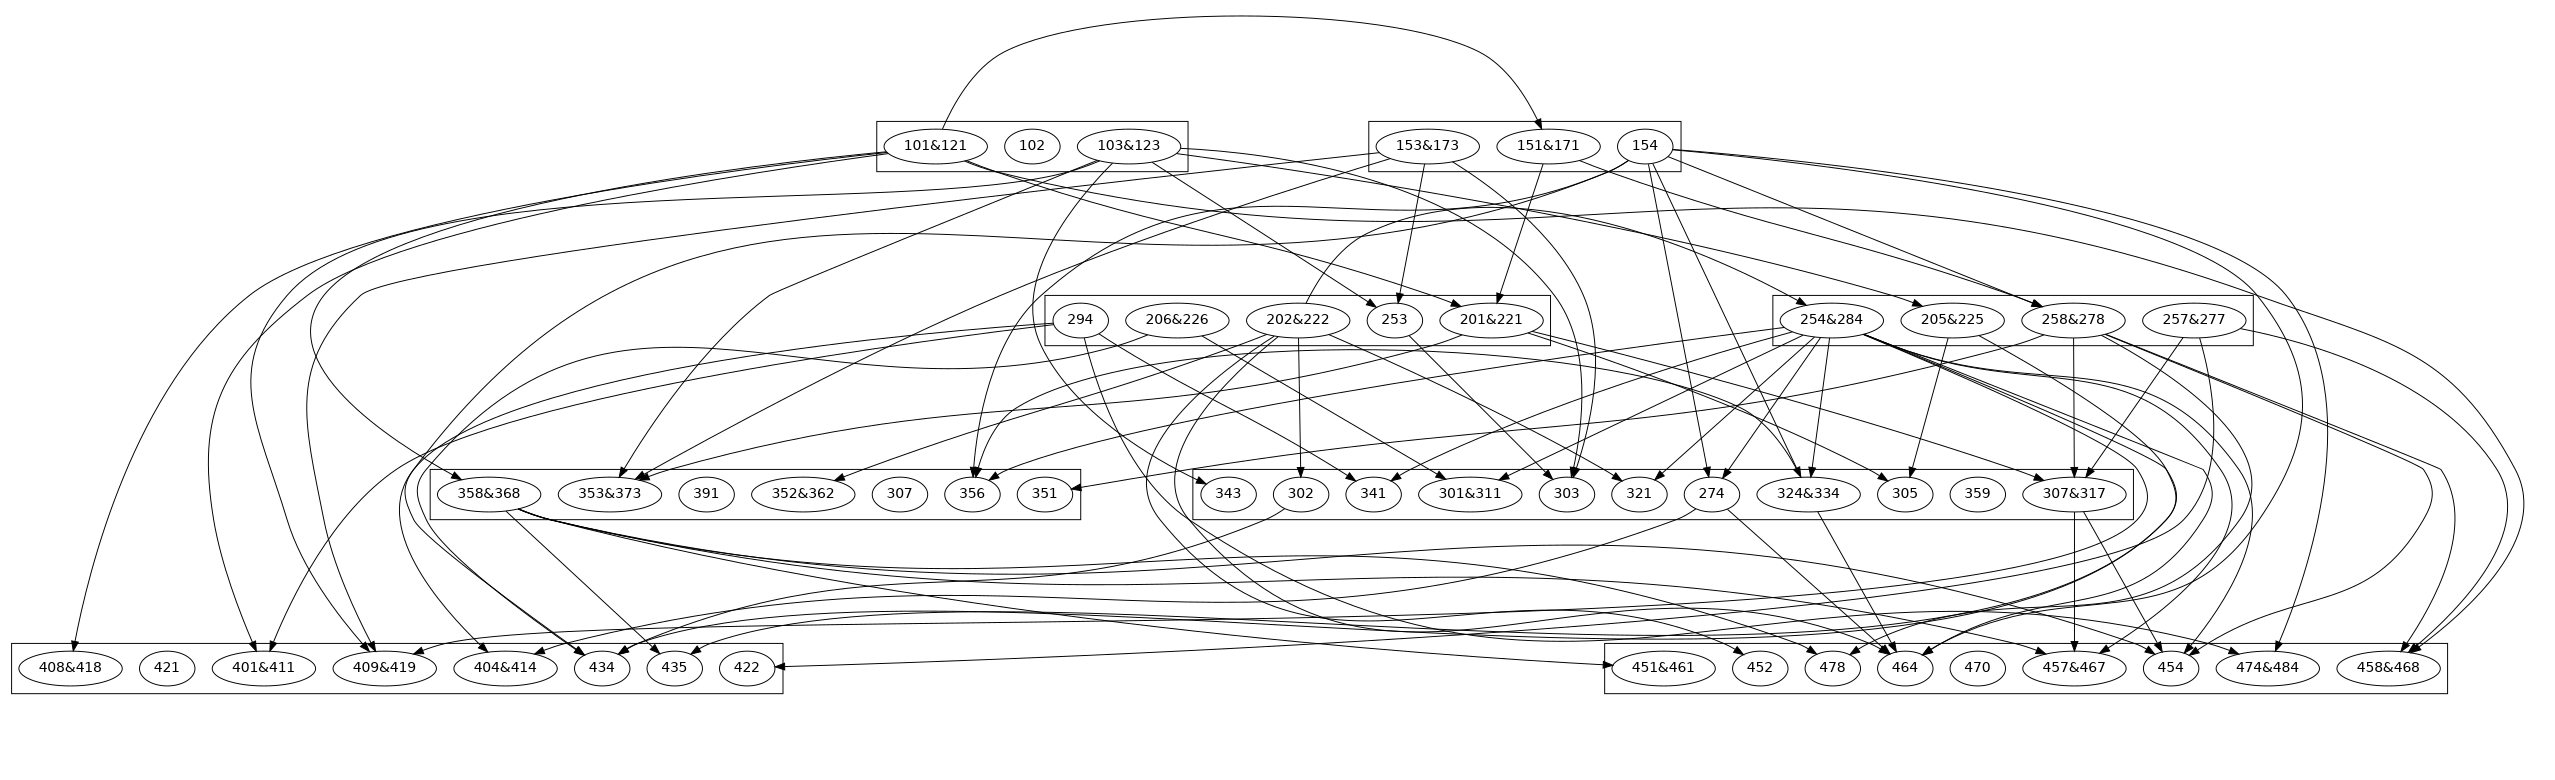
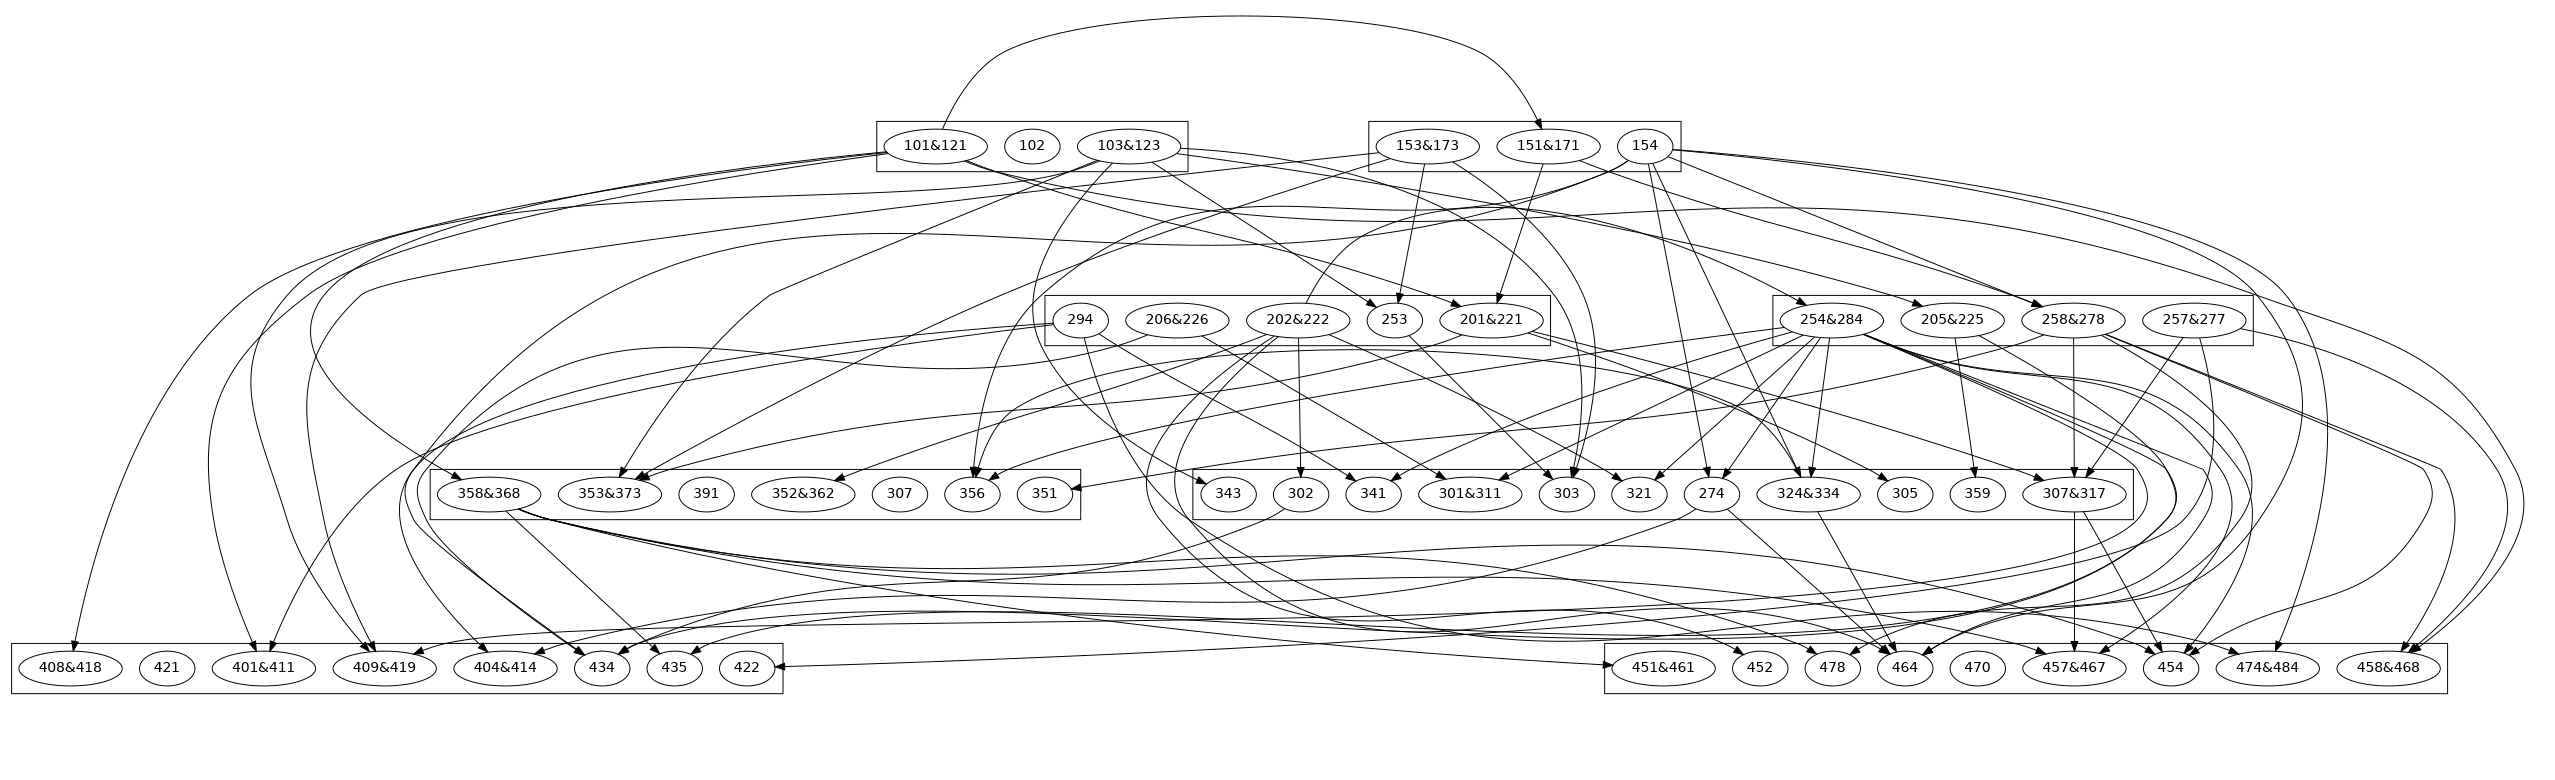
(1930, 403) -> (1965, 403)
